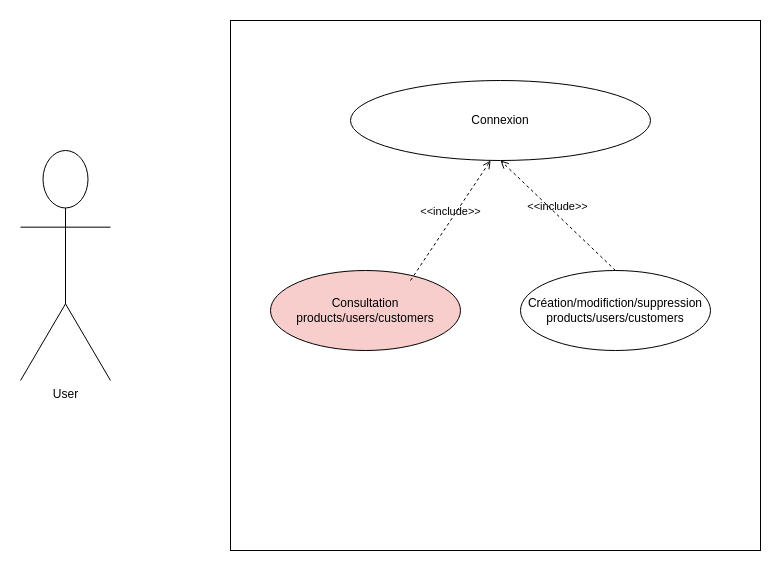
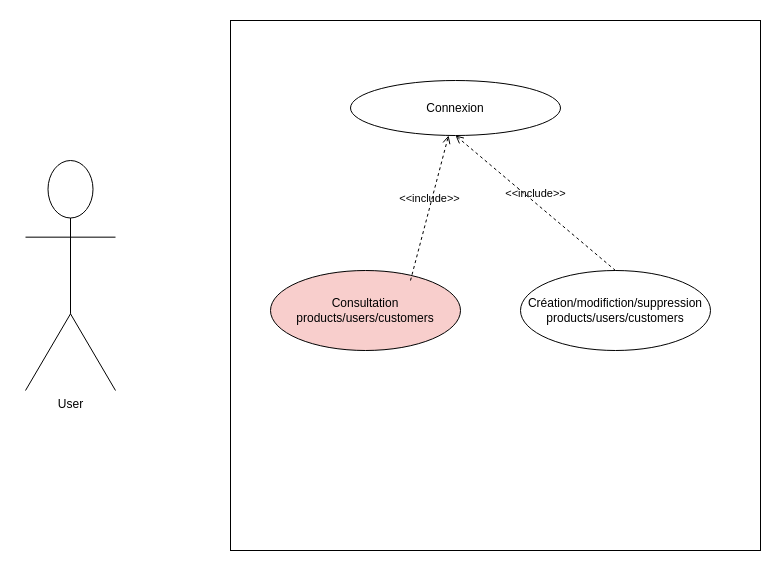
(501, 121) -> (456, 108)
(66, 266) -> (71, 276)
